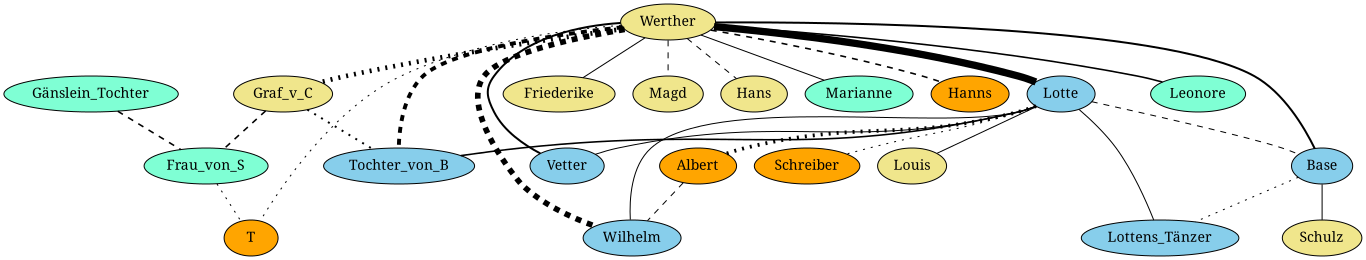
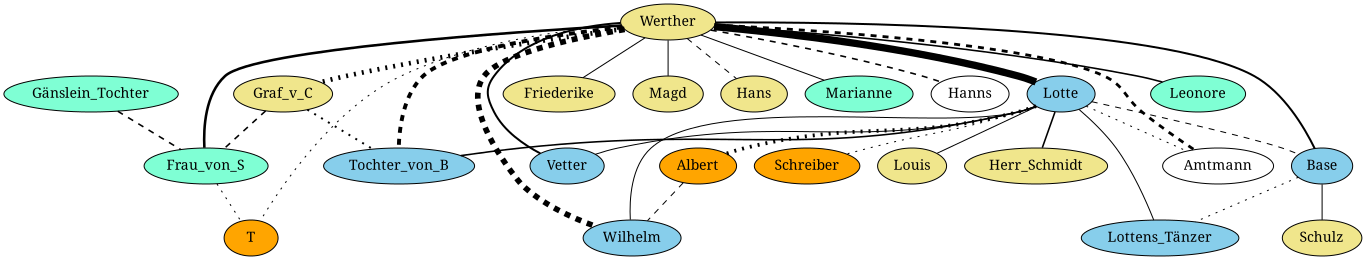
none -> (383, 44)
(668, 58) -> (668, 58)
(970, 94) -> (970, 94)
none -> (1036, 166)
none -> (1218, 166)
